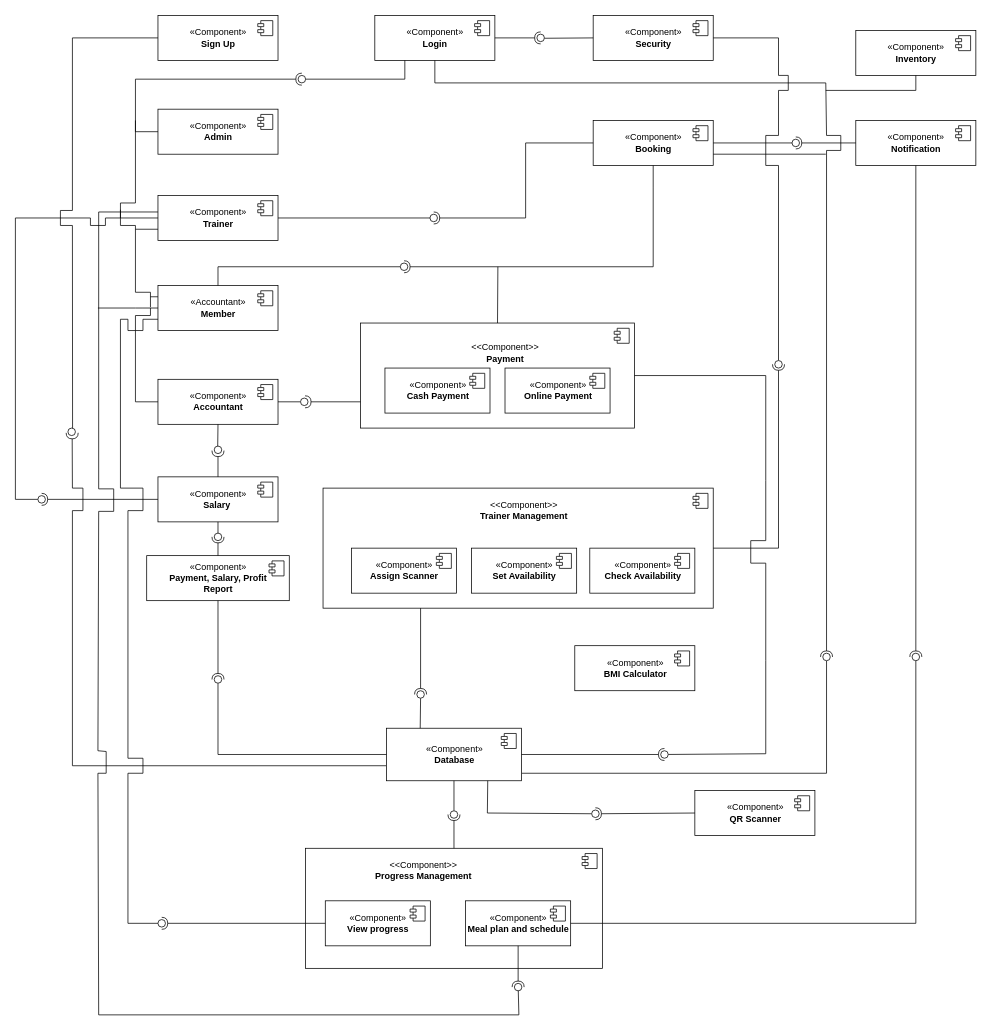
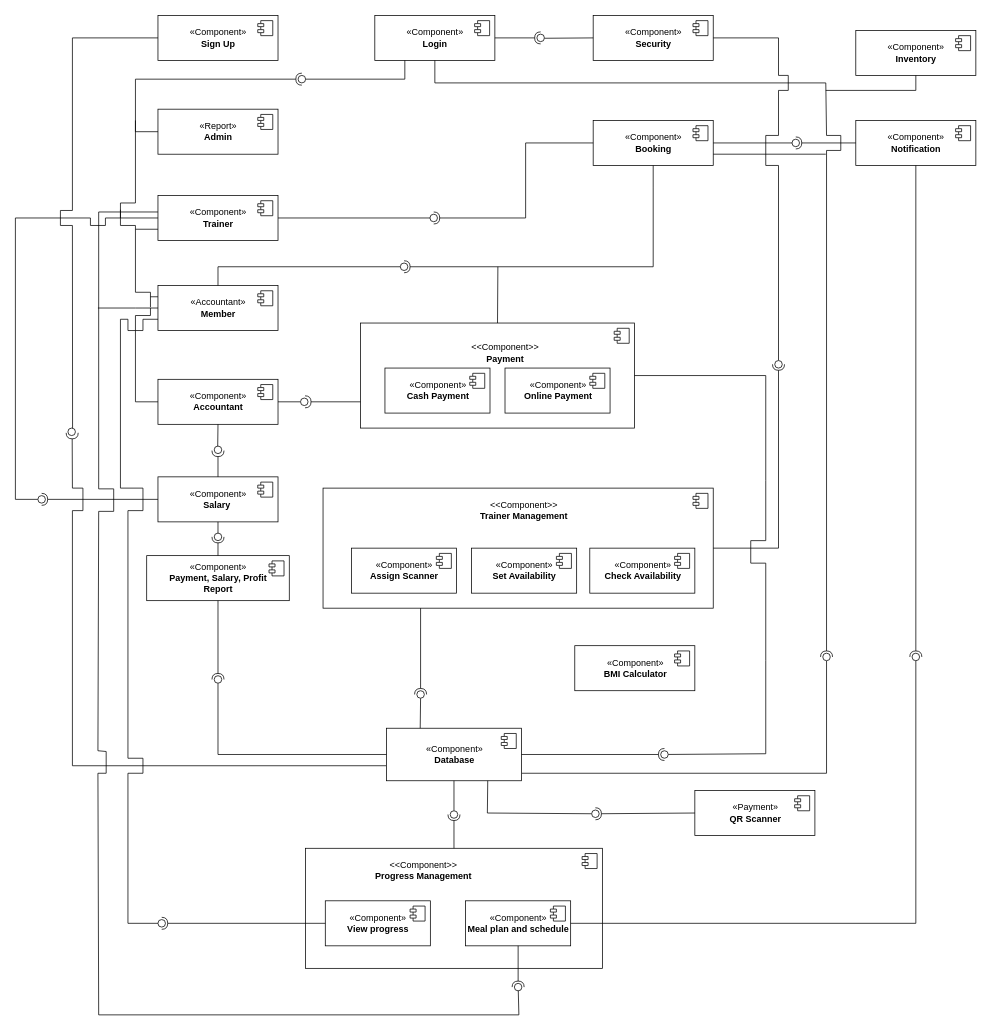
(218, 132) -> (218, 132)
(755, 813) -> (755, 813)
